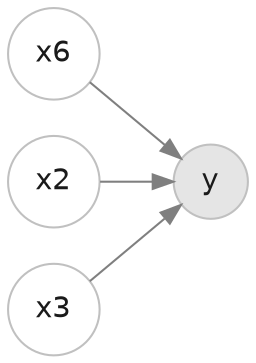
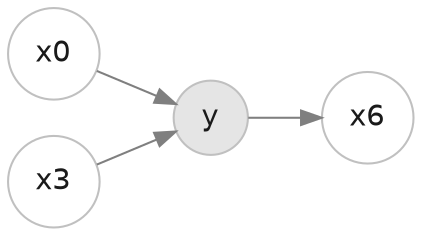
(127, 114) -> (274, 118)
(54, 182) -> (54, 54)
